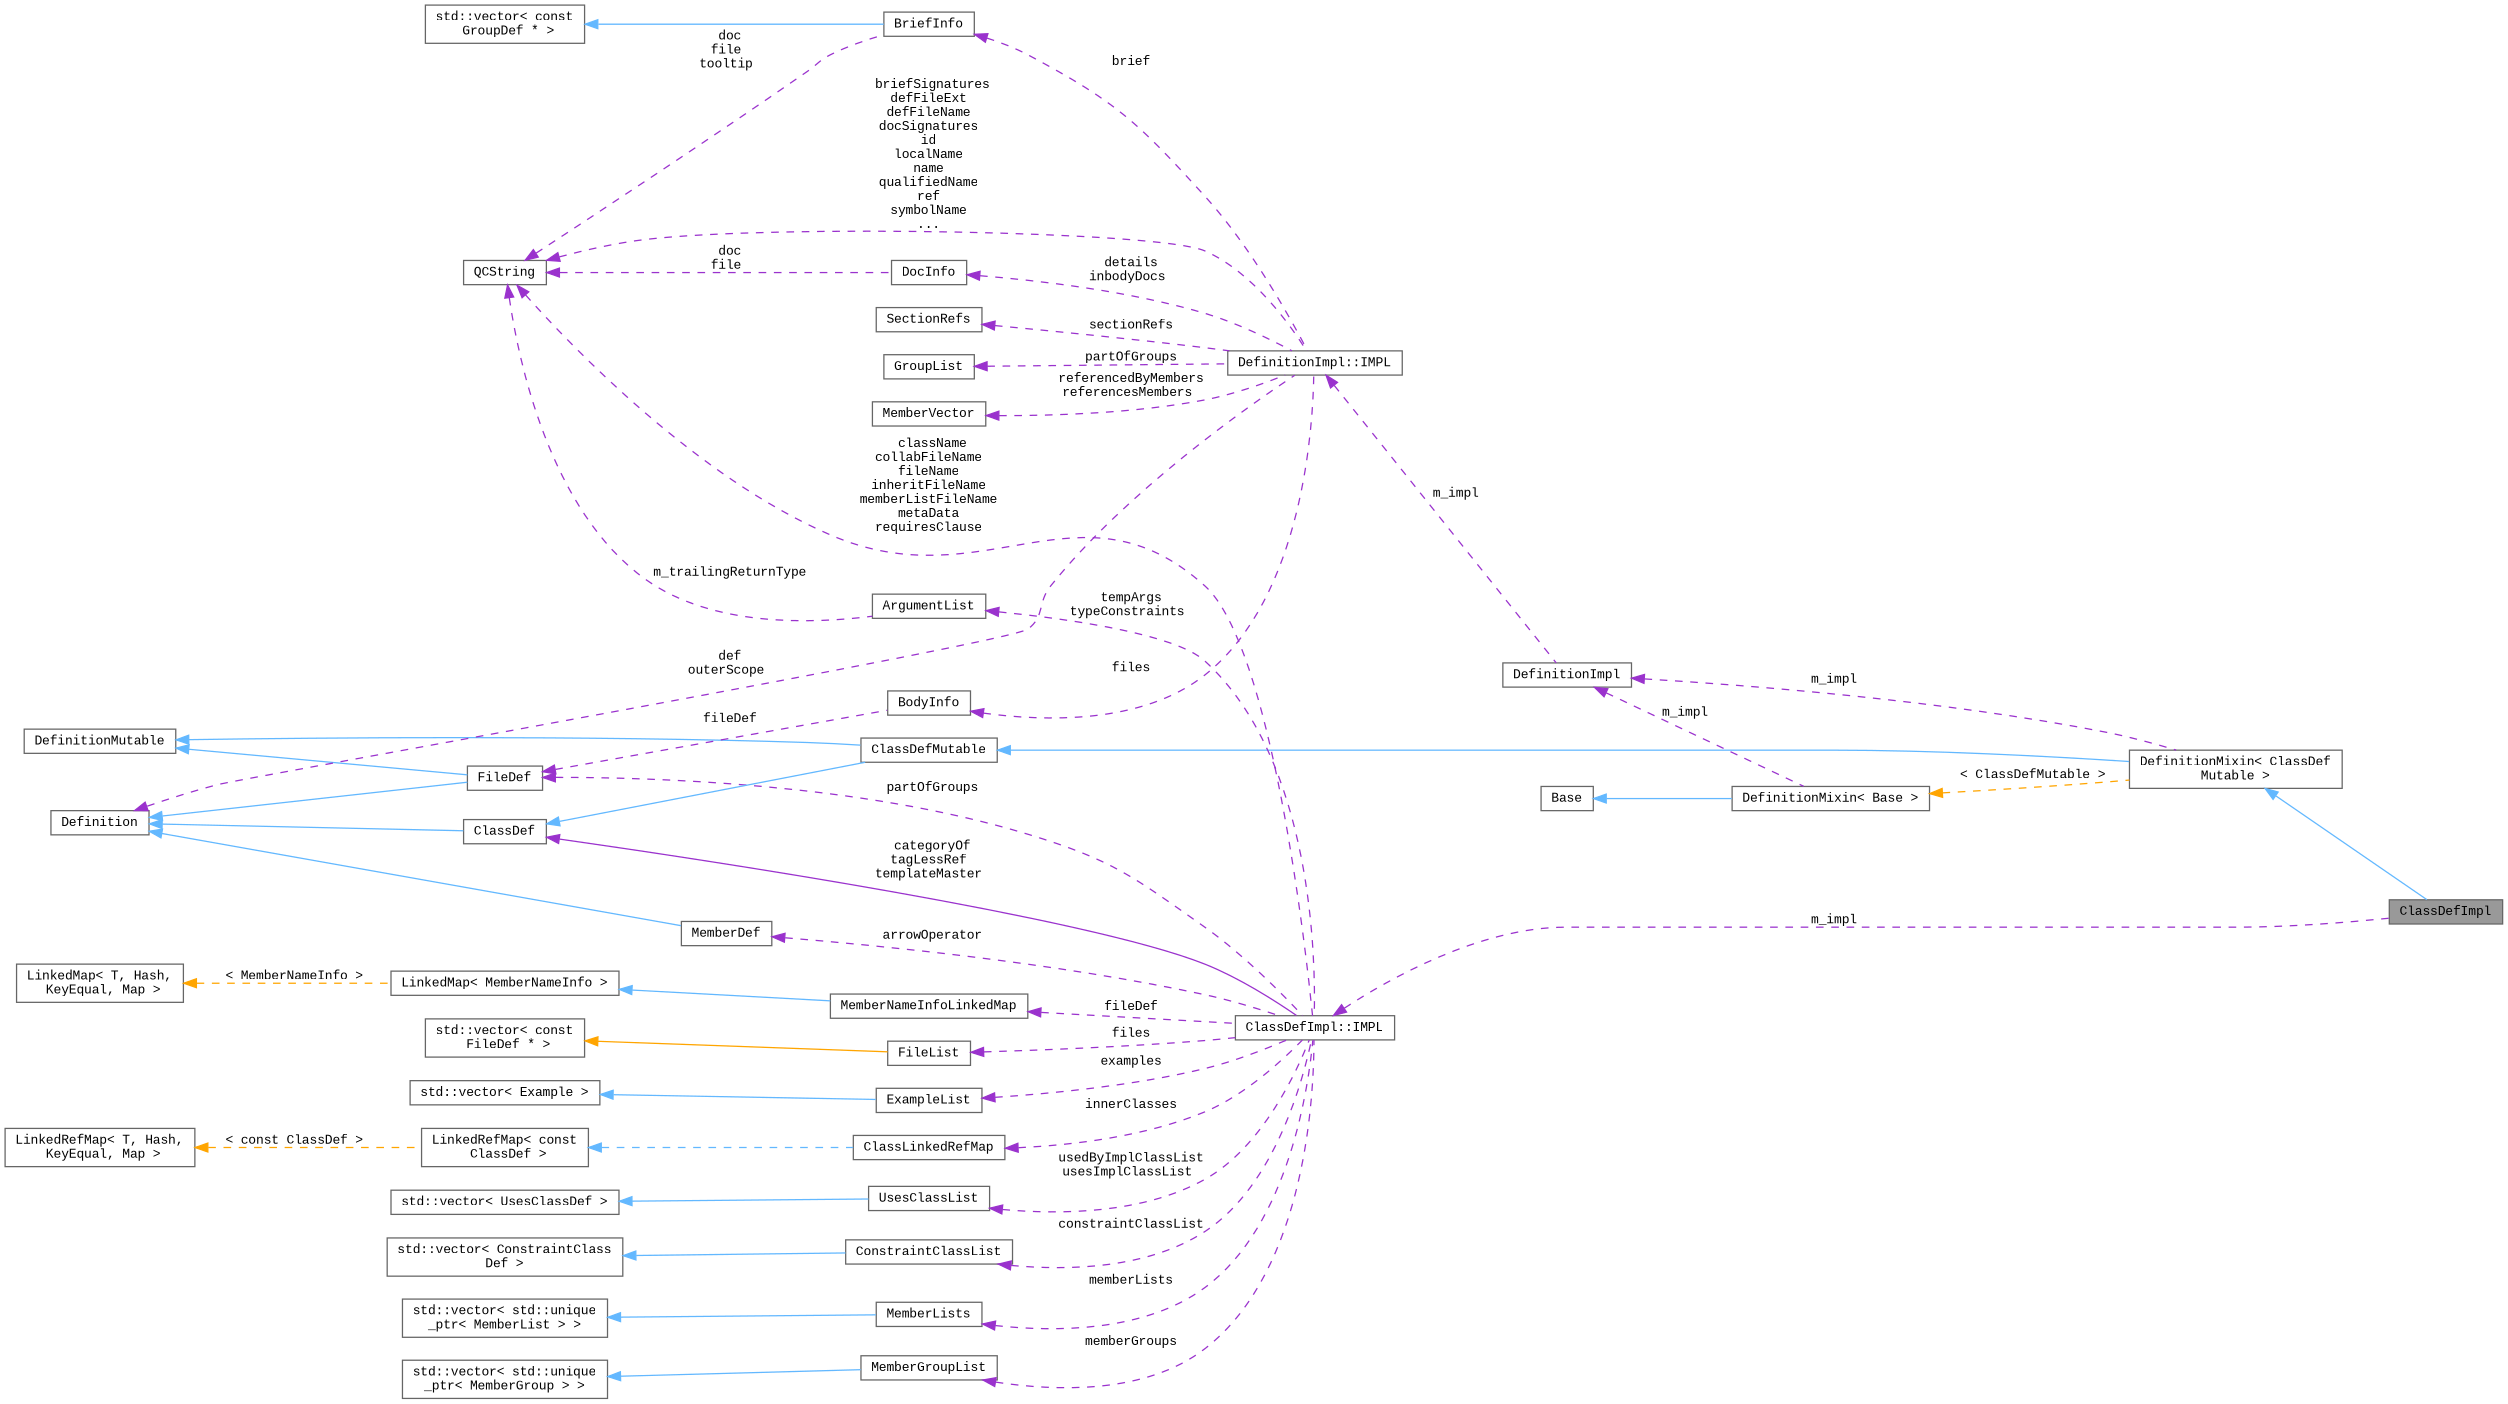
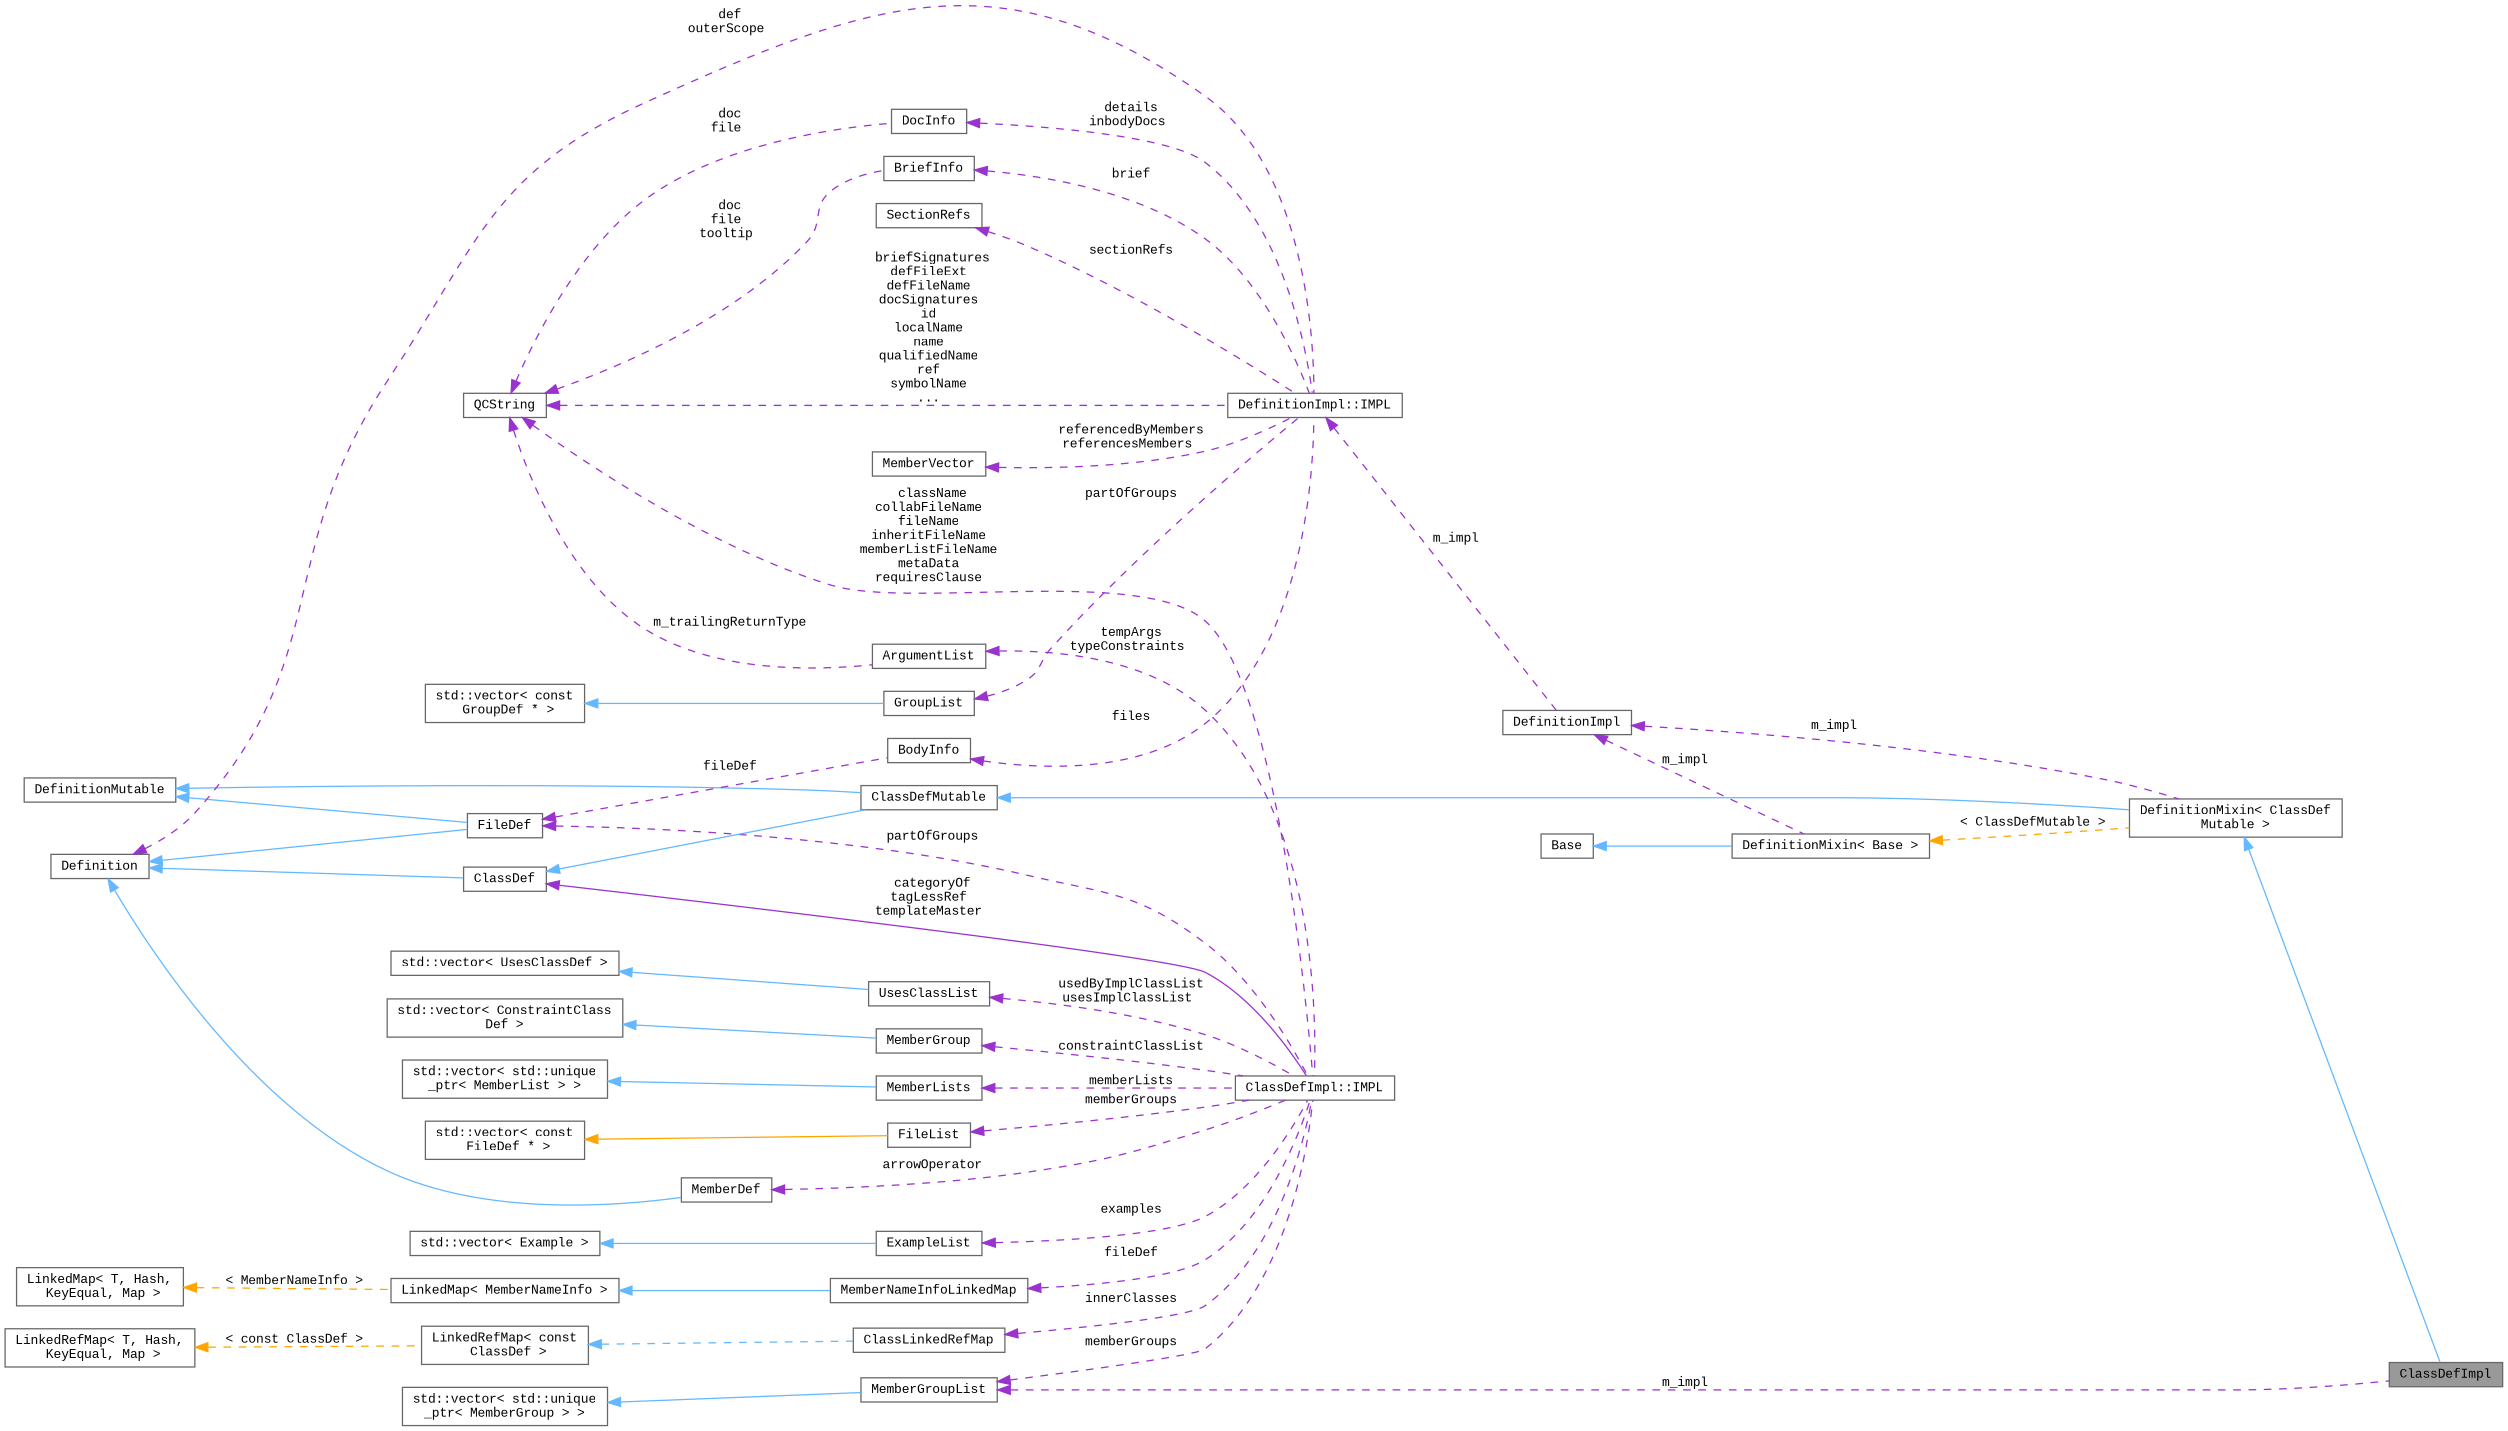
(741, 24) -> (741, 703)
(1858, 927) -> (1700, 1390)
(1128, 1034) -> (1128, 1100)
(929, 1252) -> (929, 1041)
